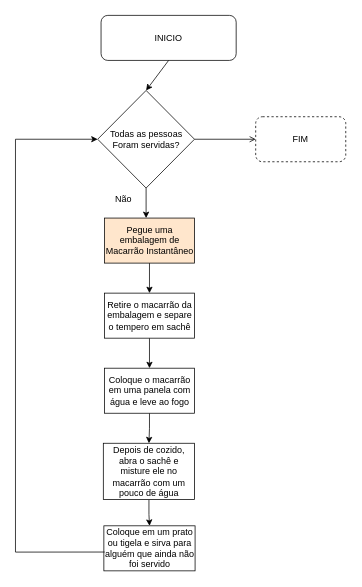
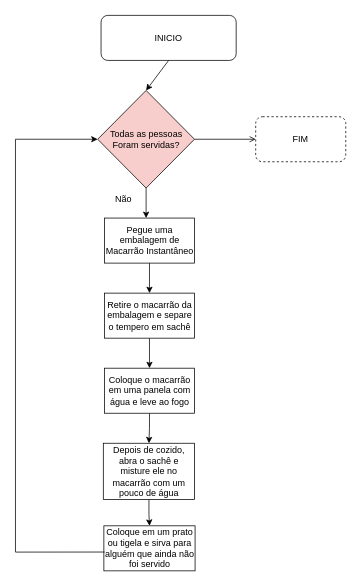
(146, 139) -> (146, 139)
(149, 240) -> (149, 240)
